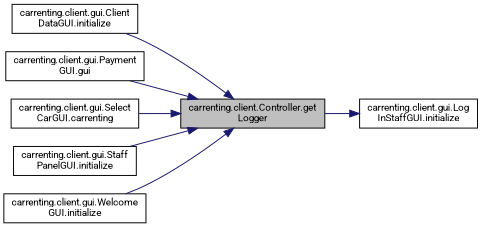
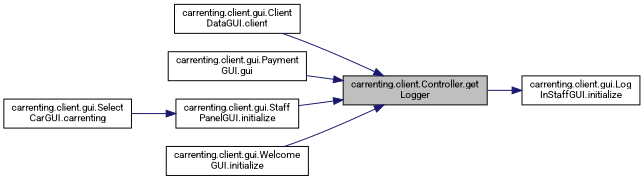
(75, 19) -> (237, 19)
(155, 114) -> (149, 114)
